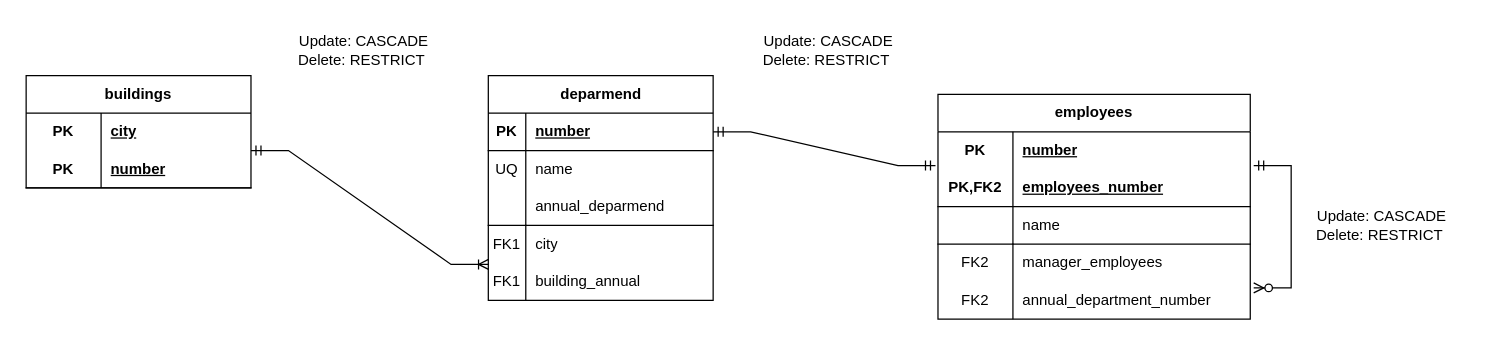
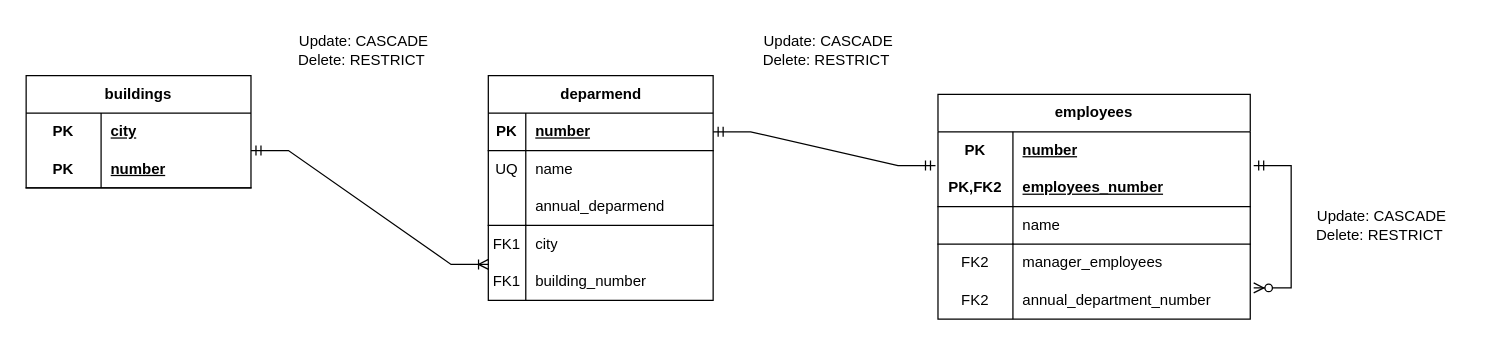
(591, 282) -> (593, 282)
